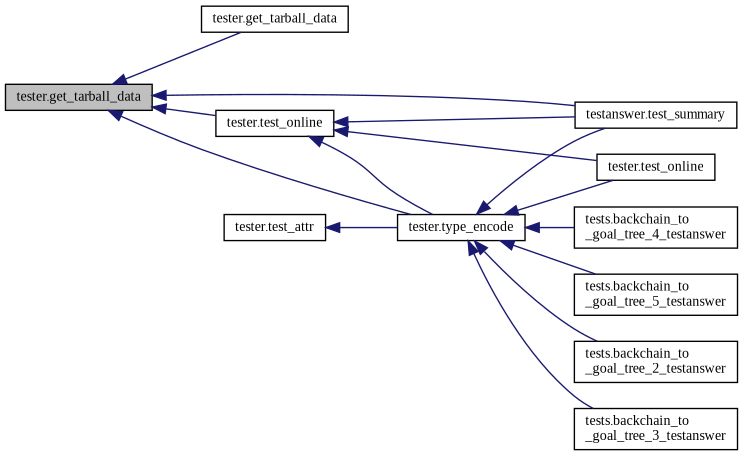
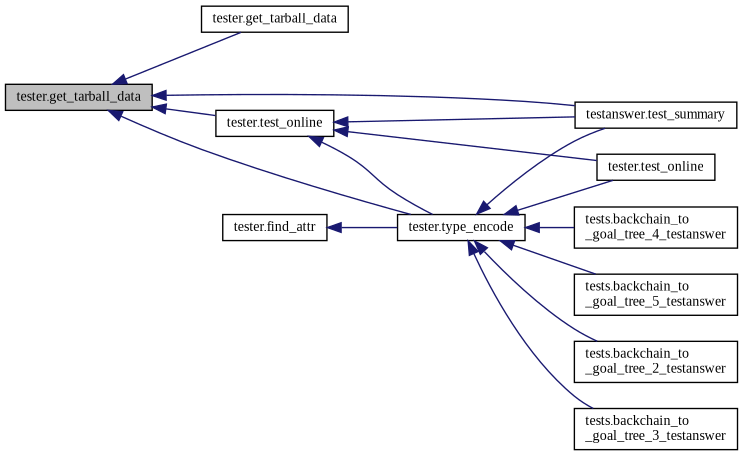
(275, 228) -> (275, 228)
